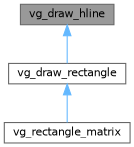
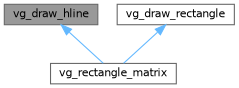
(67, 50) -> (86, 48)
